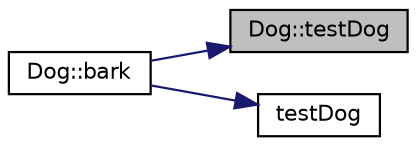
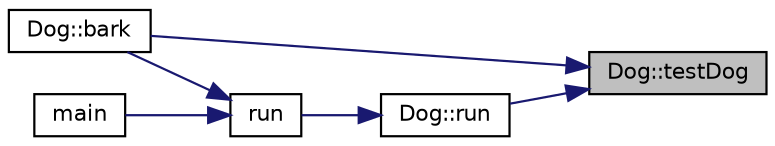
none -> (80, 115)
(319, 115) -> (266, 115)
none -> (445, 115)
